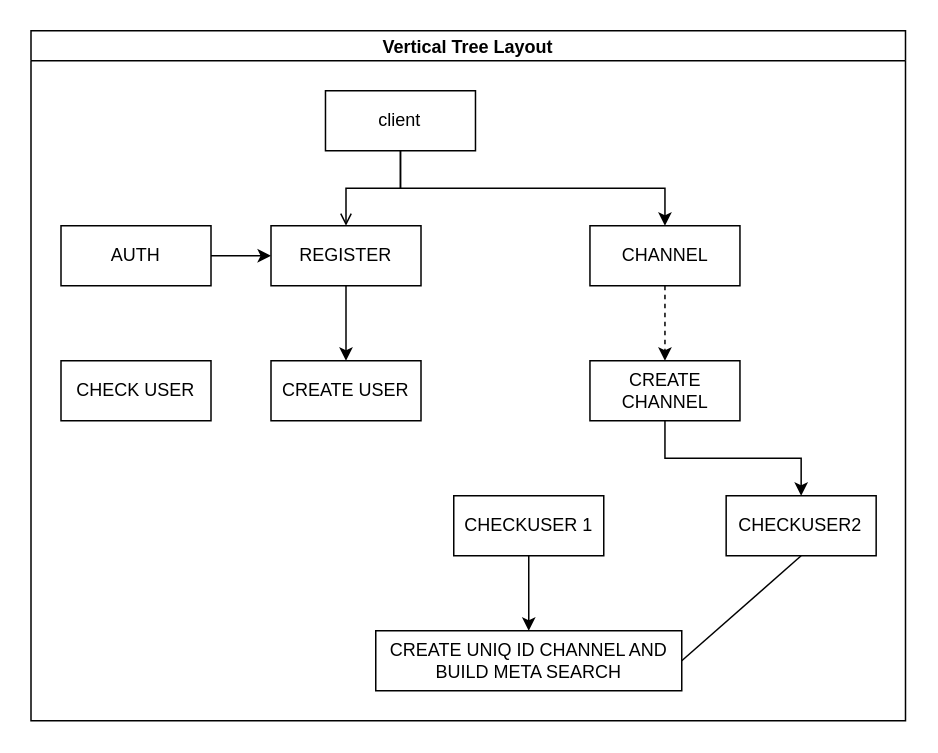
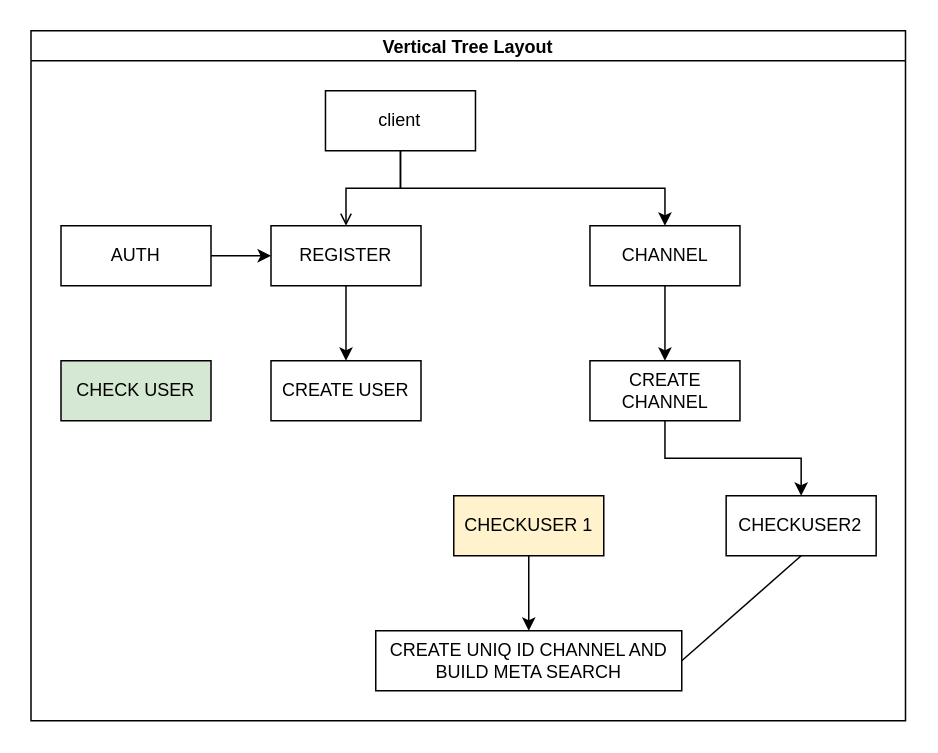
(665, 318) -> (665, 318)
(136, 391) -> (136, 391)
(529, 526) -> (529, 526)
